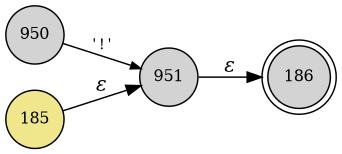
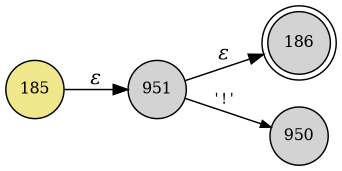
(97, 54) -> (223, 111)
